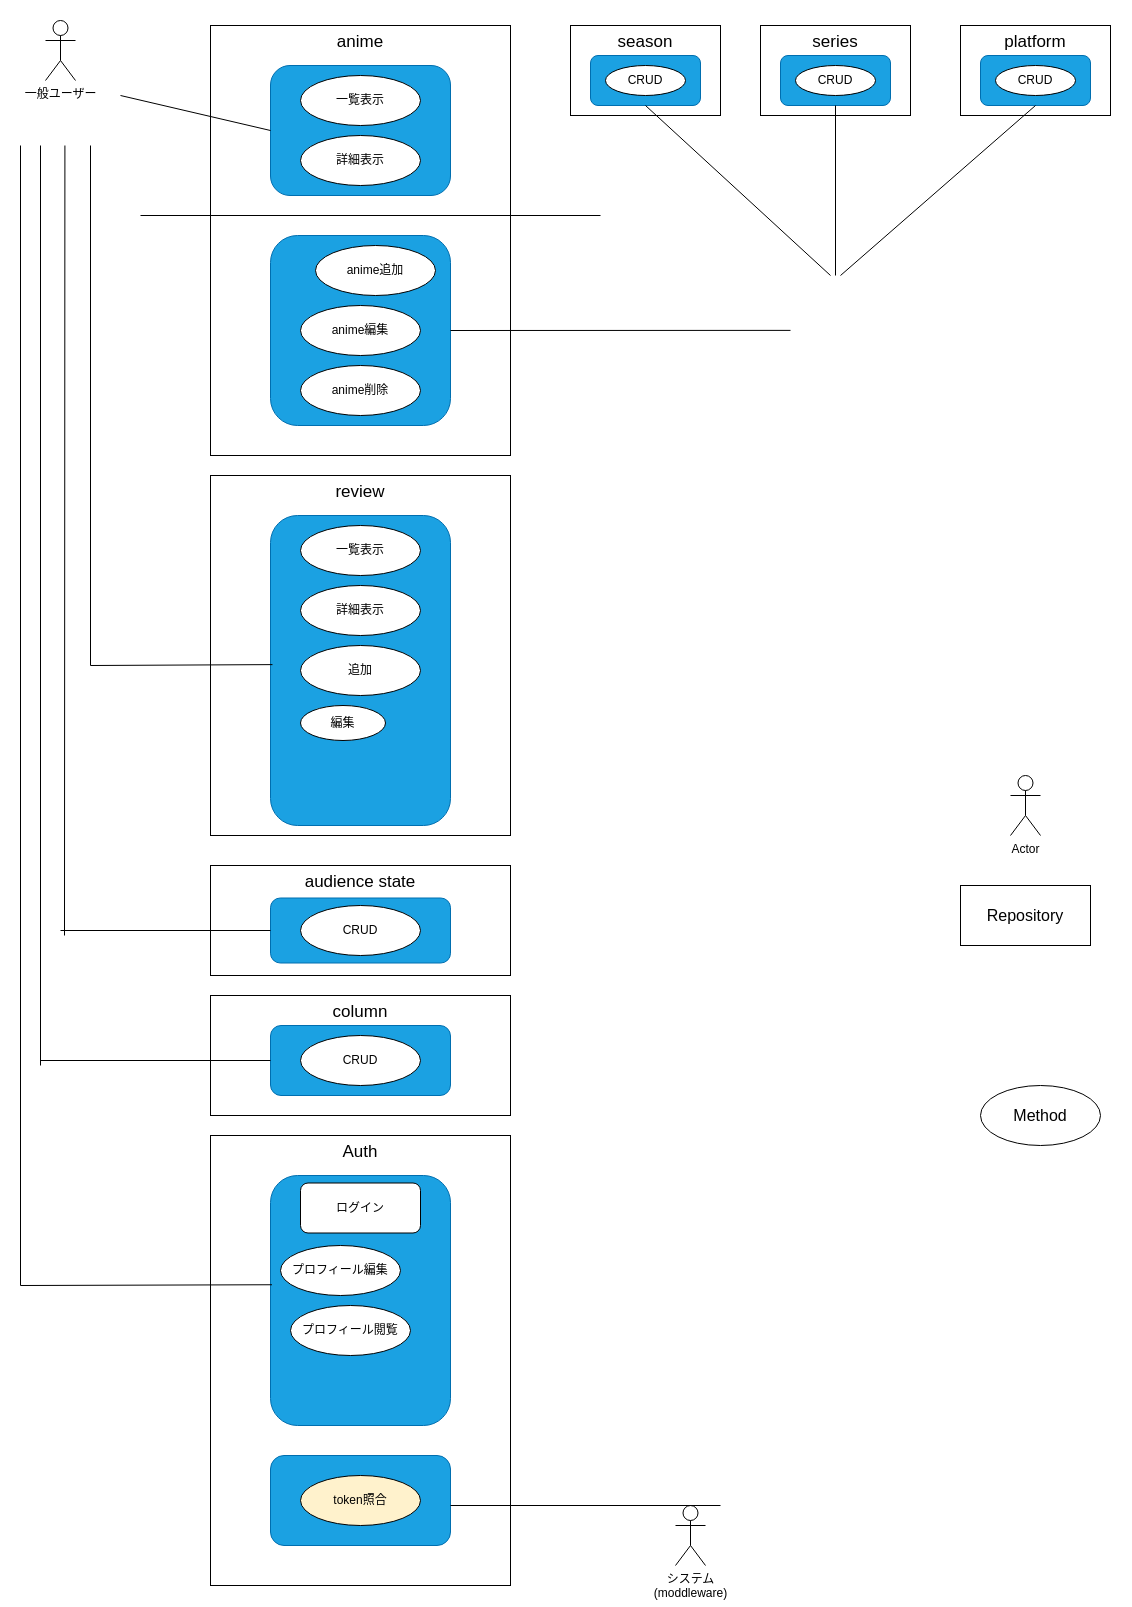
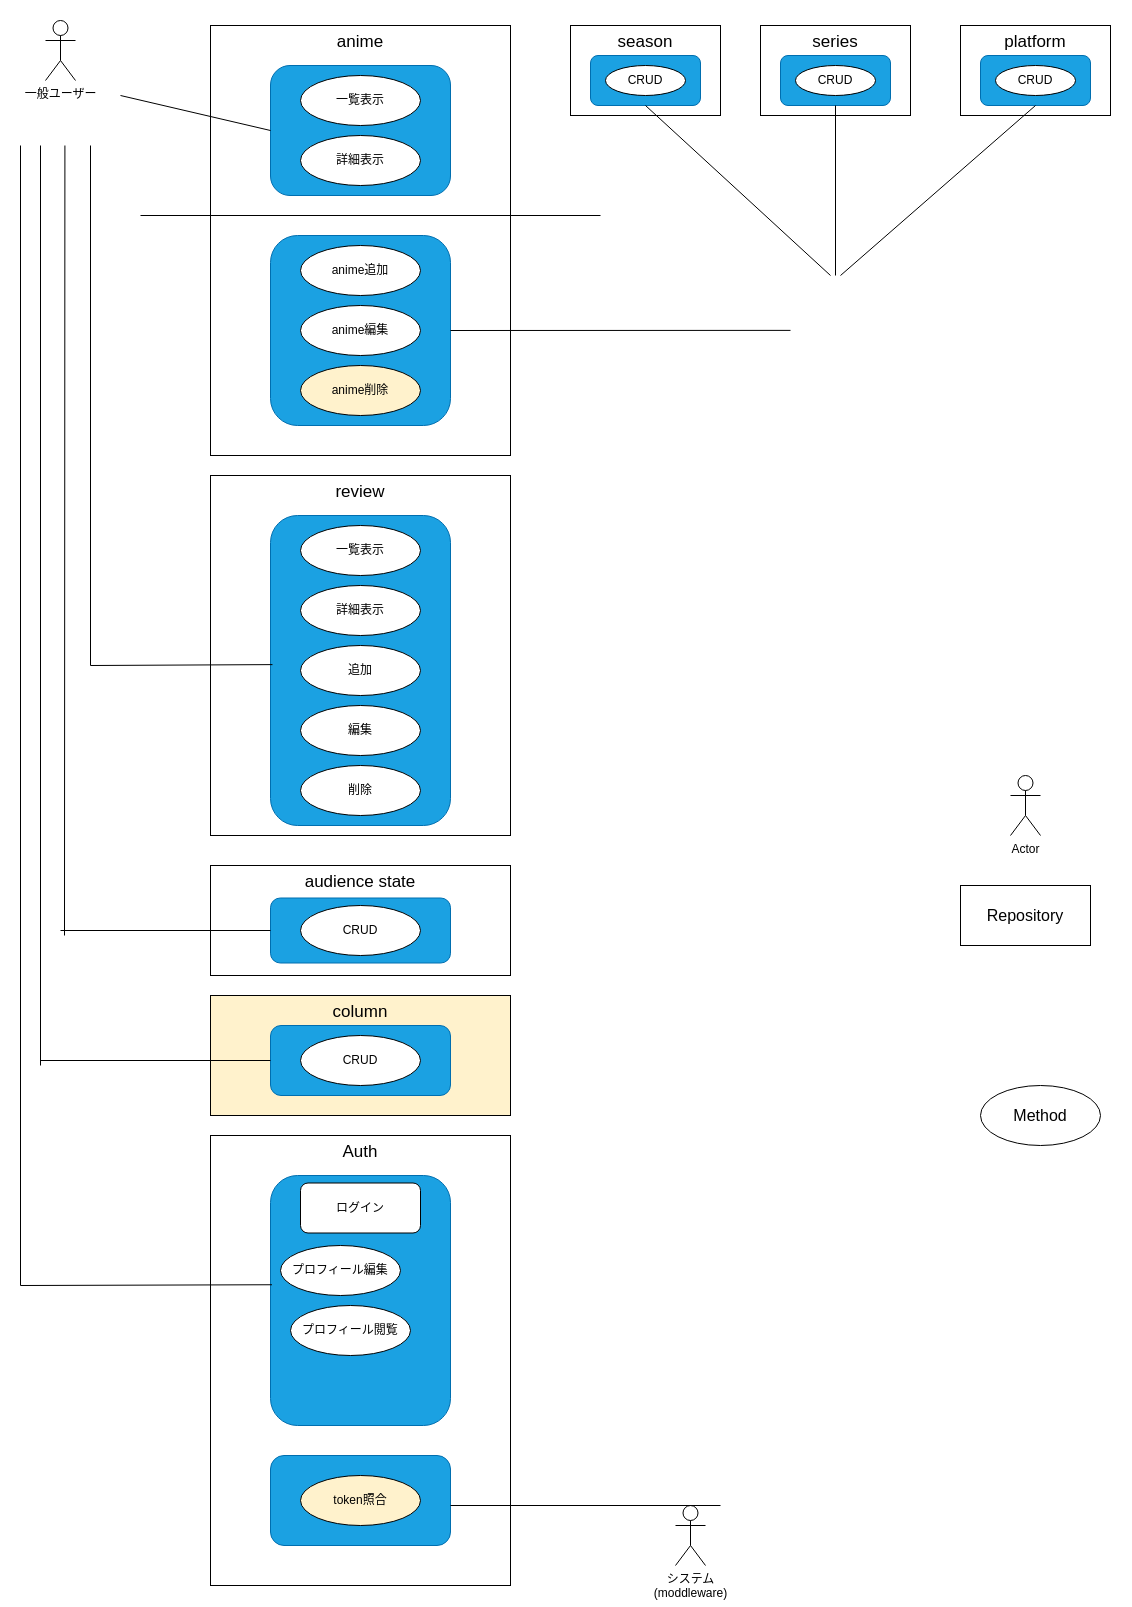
(376, 271) -> (361, 271)
(361, 391) -> (361, 391)
(343, 723) -> (361, 731)
none -> (361, 791)
(361, 1013) -> (361, 1013)
